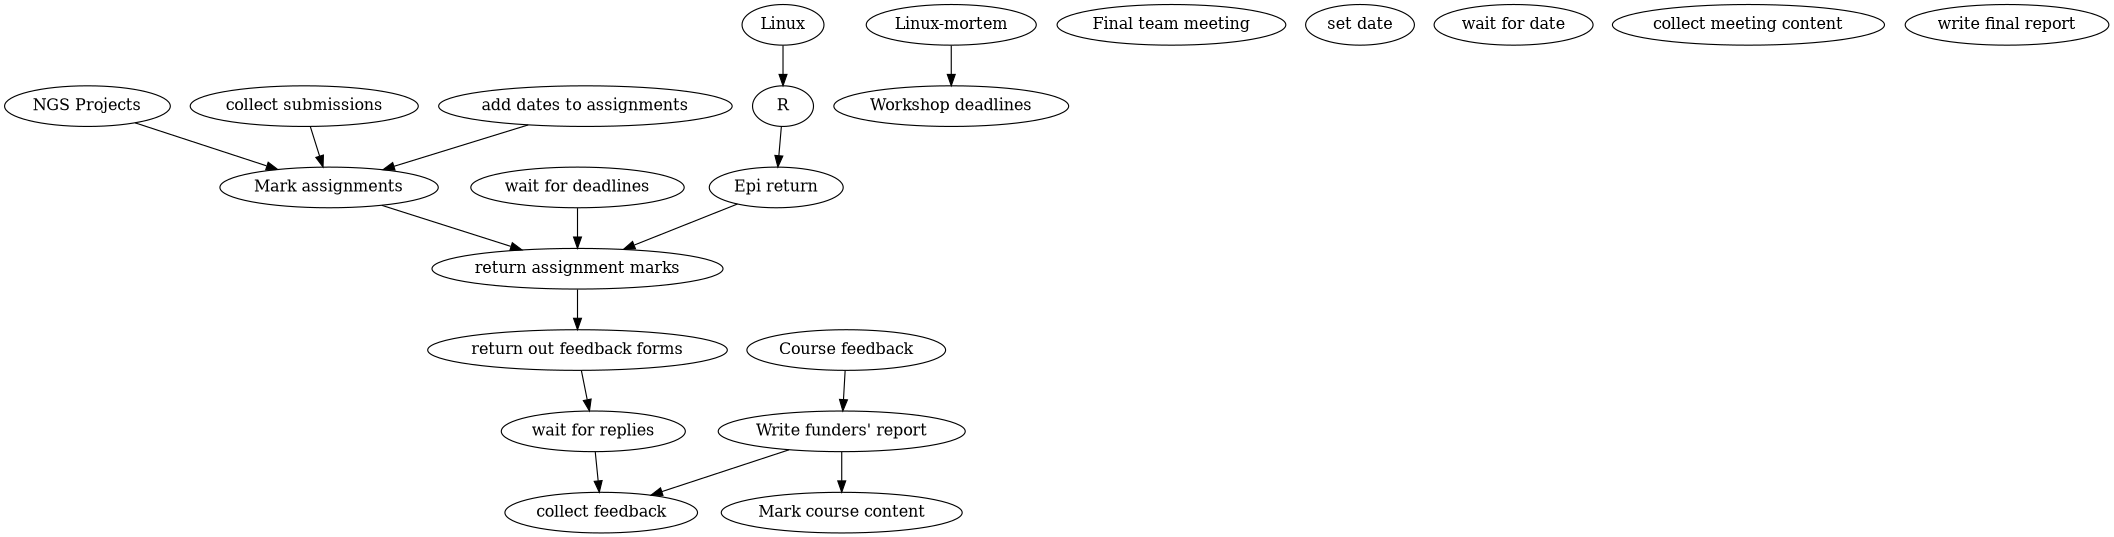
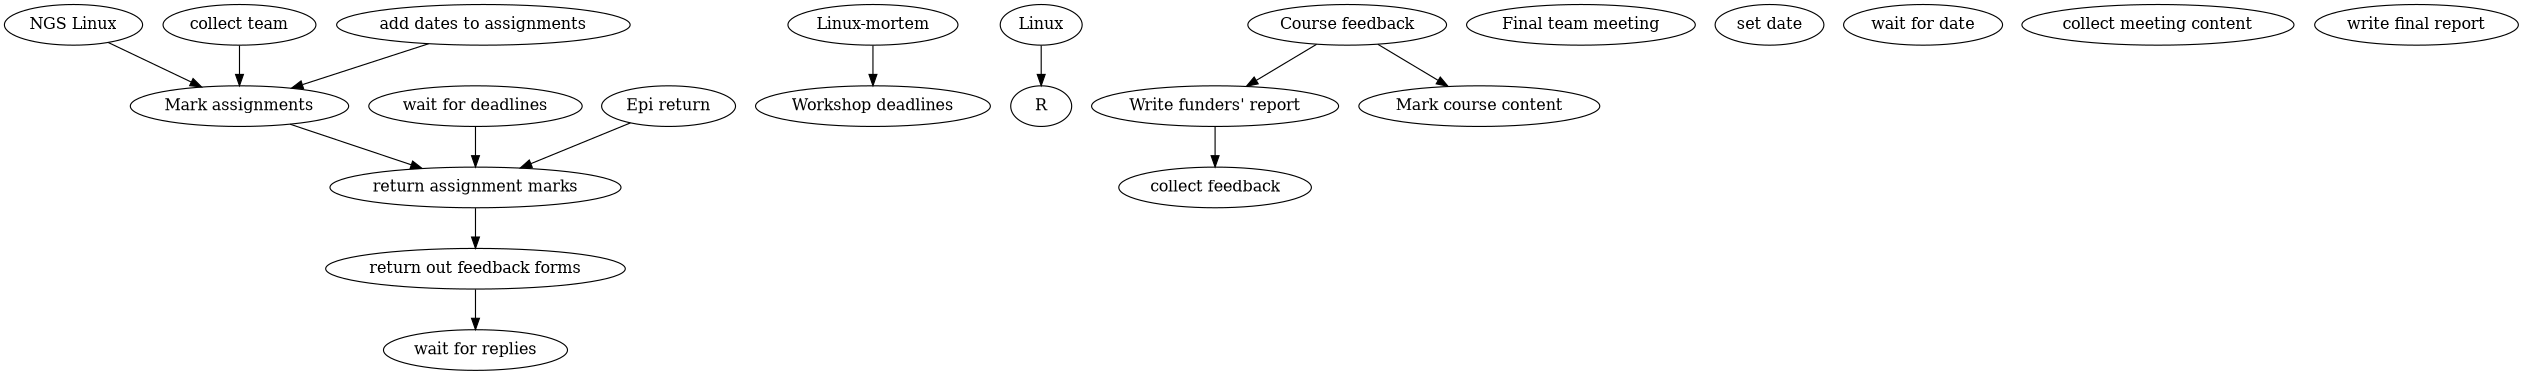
(87, 106) -> (74, 25)
(304, 106) -> (239, 25)
(780, 141) -> none
(597, 466) -> none
(842, 466) -> (1408, 62)
